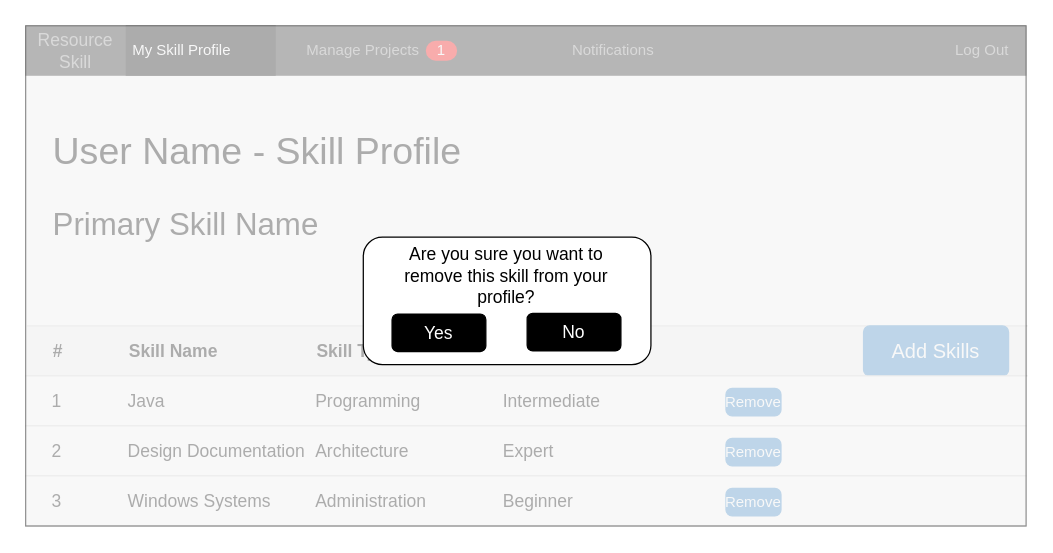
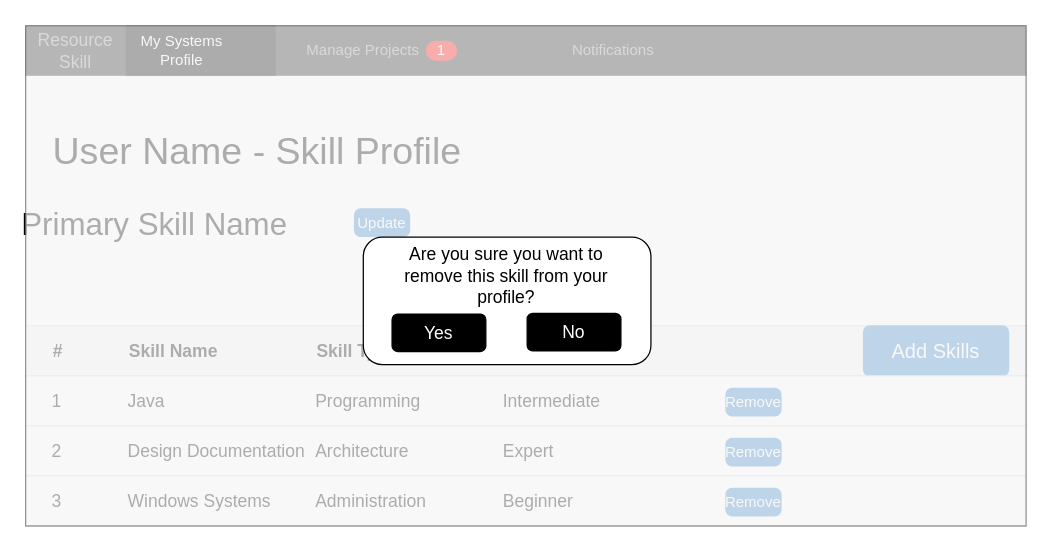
(182, 51) -> (182, 51)
(982, 51) -> none
(194, 223) -> (163, 223)
none -> (382, 223)
